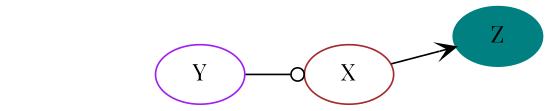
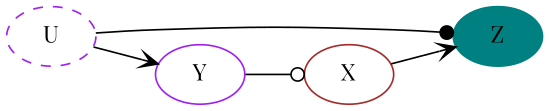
none -> (51, 36)
